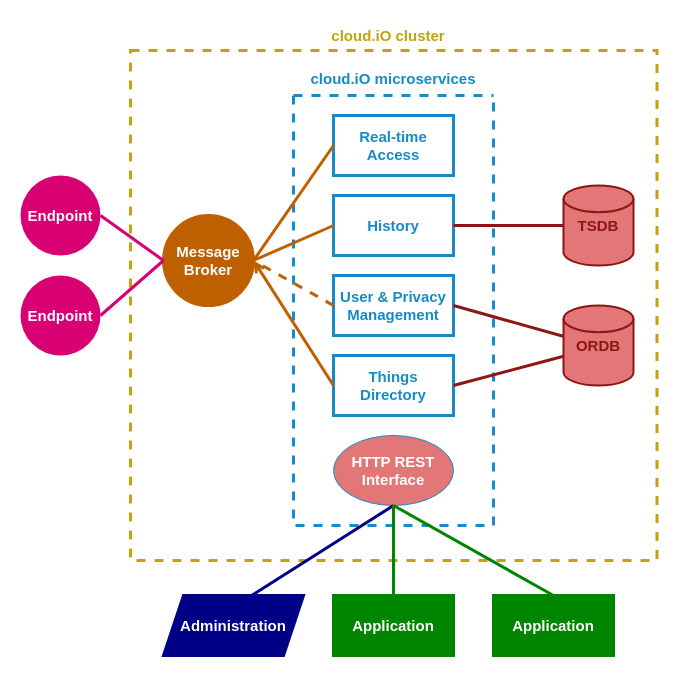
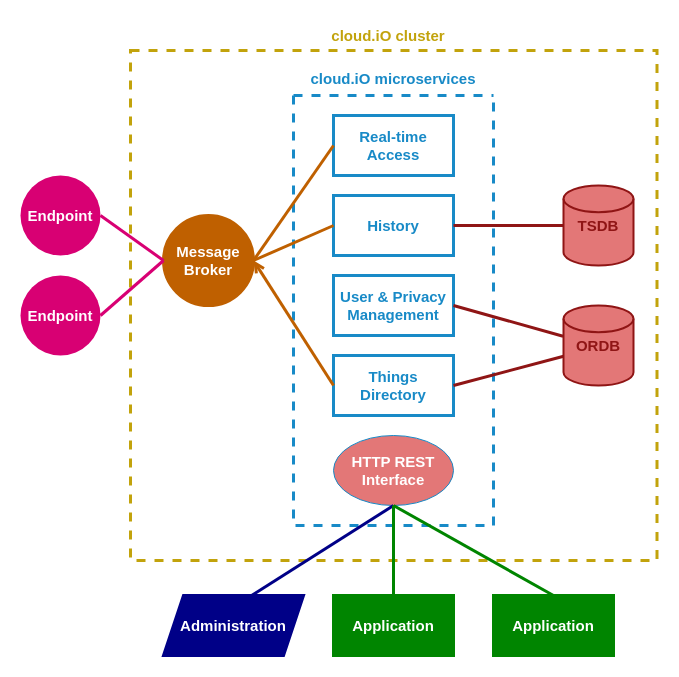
(314, 295) -> none
